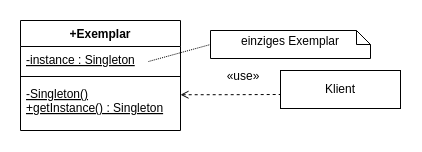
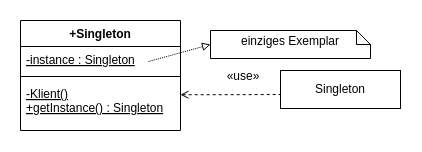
(100, 34) -> (100, 34)
(205, 46) -> (201, 47)
(341, 90) -> (341, 90)
(63, 94) -> (53, 94)
